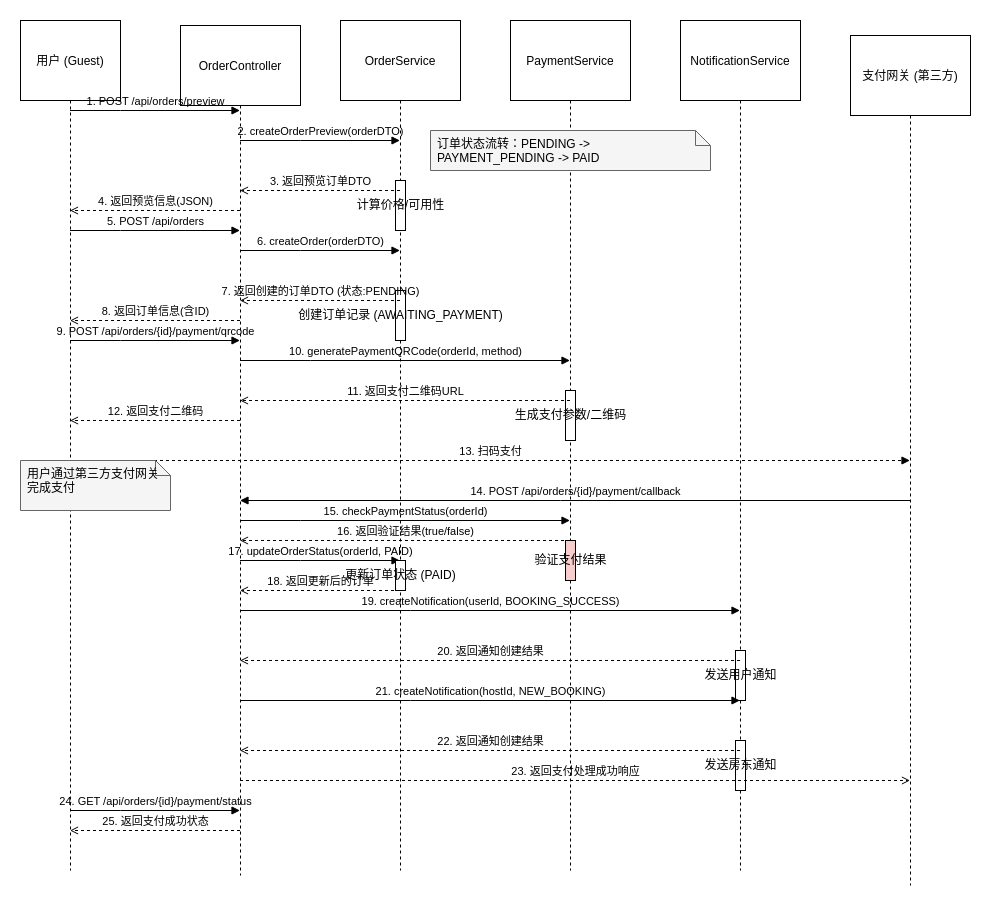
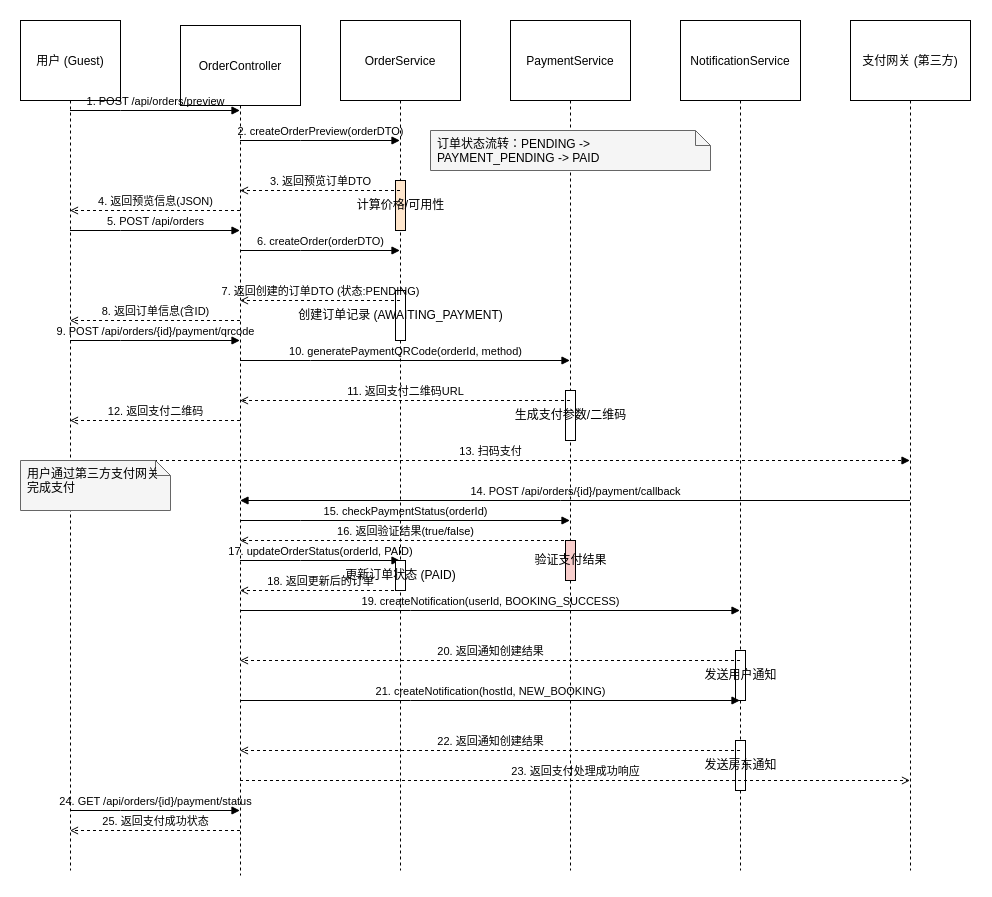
(401, 206) -> (401, 206)
(911, 461) -> (911, 446)
